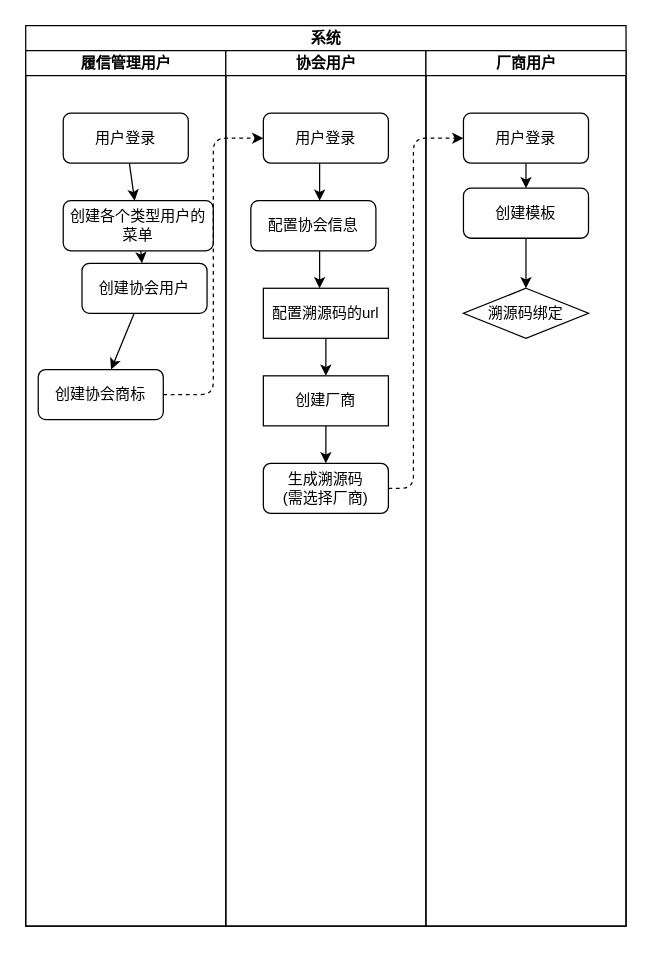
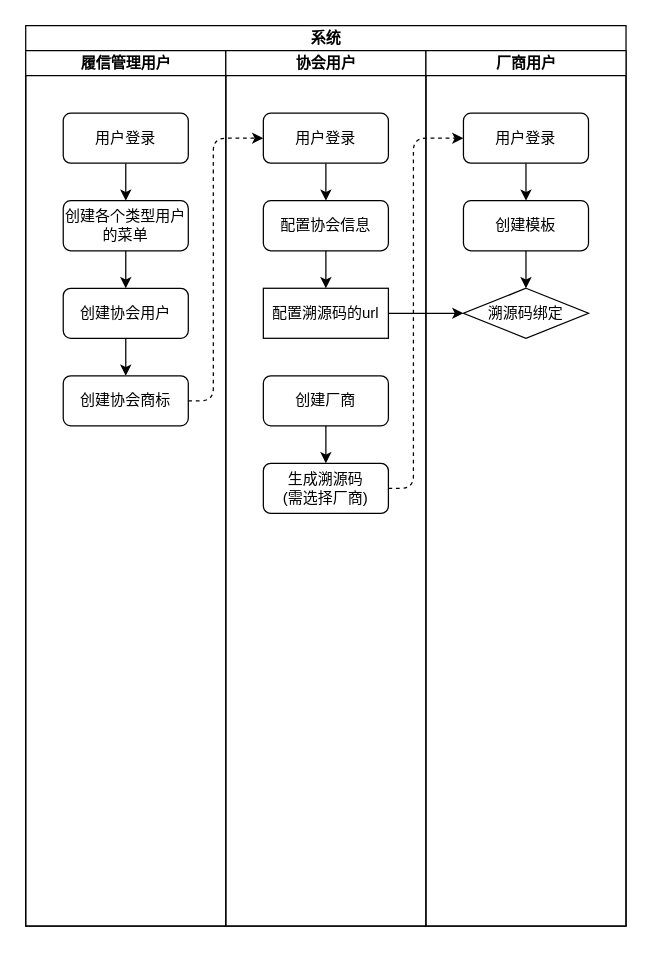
(526, 213) -> (526, 226)
(138, 226) -> (126, 226)
(313, 226) -> (326, 226)
(144, 288) -> (126, 313)
(326, 353) -> (421, 313)
(101, 394) -> (126, 401)
(326, 401) -> (326, 401)
